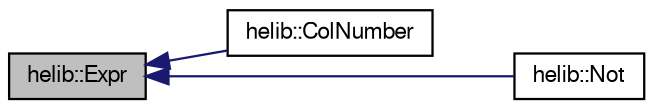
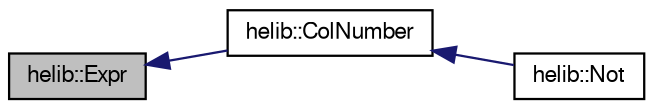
(341, 76) -> (485, 60)
